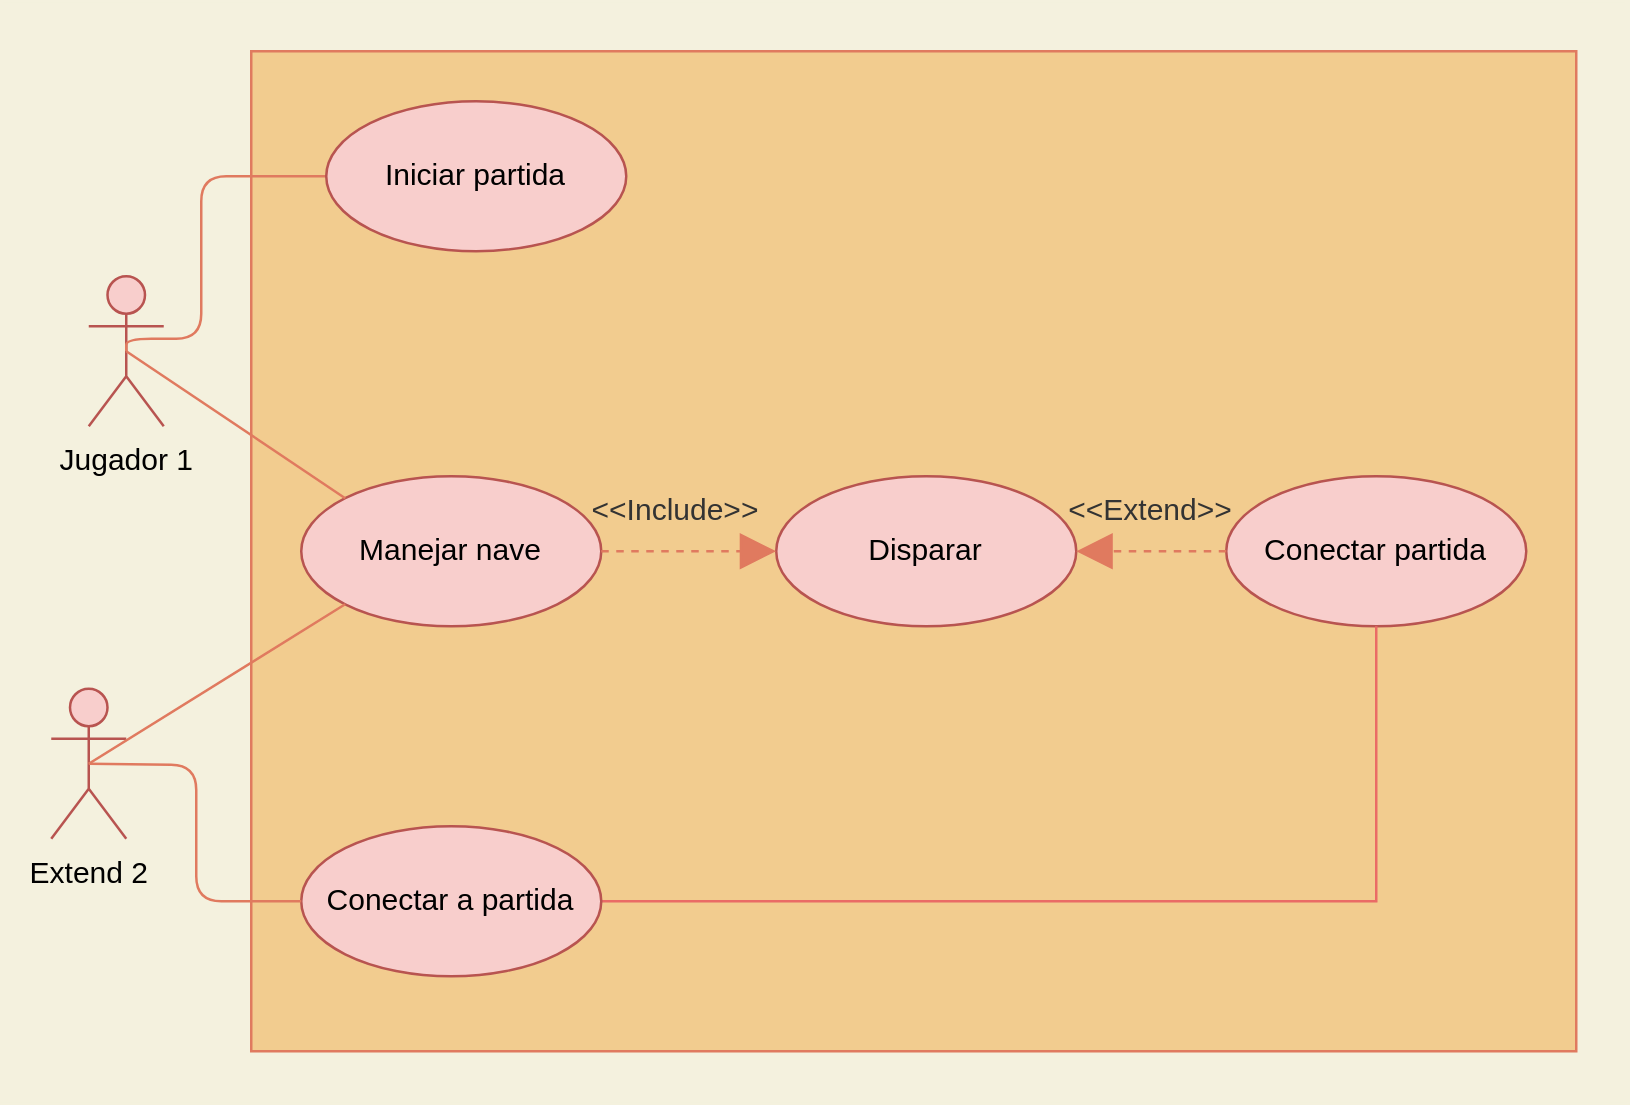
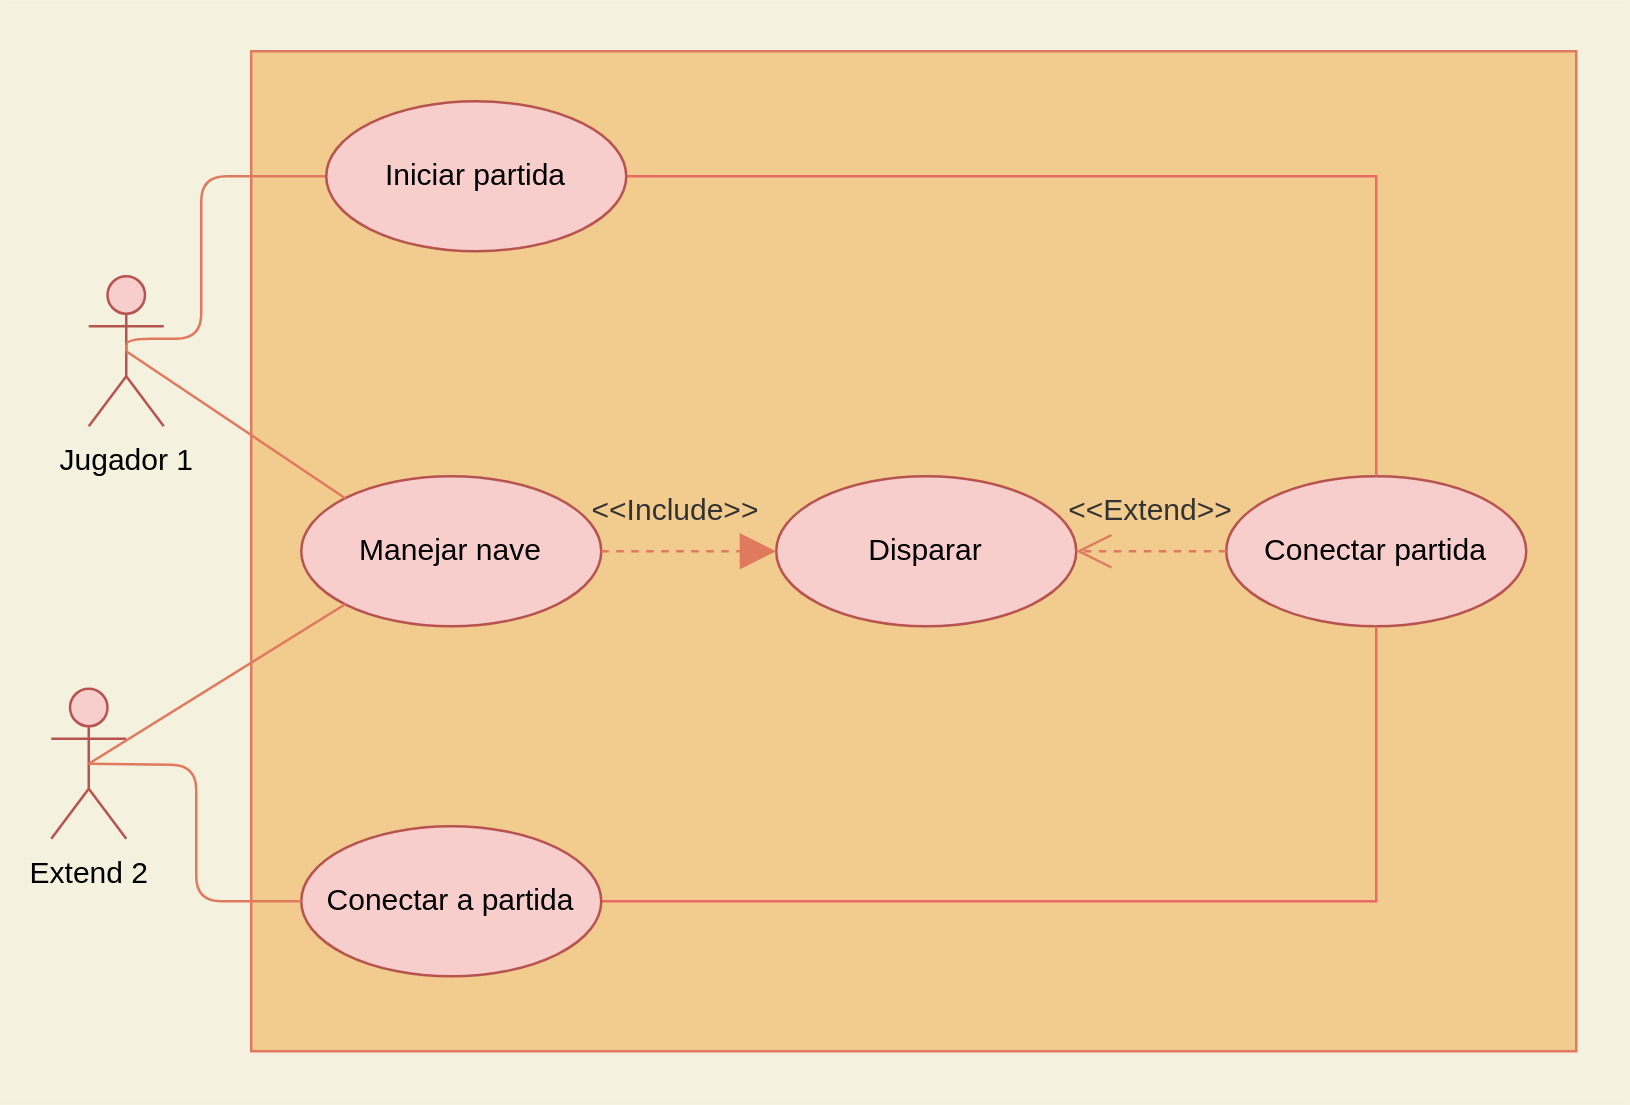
none -> (1151, 176)
(1113, 551) -> (1098, 551)
